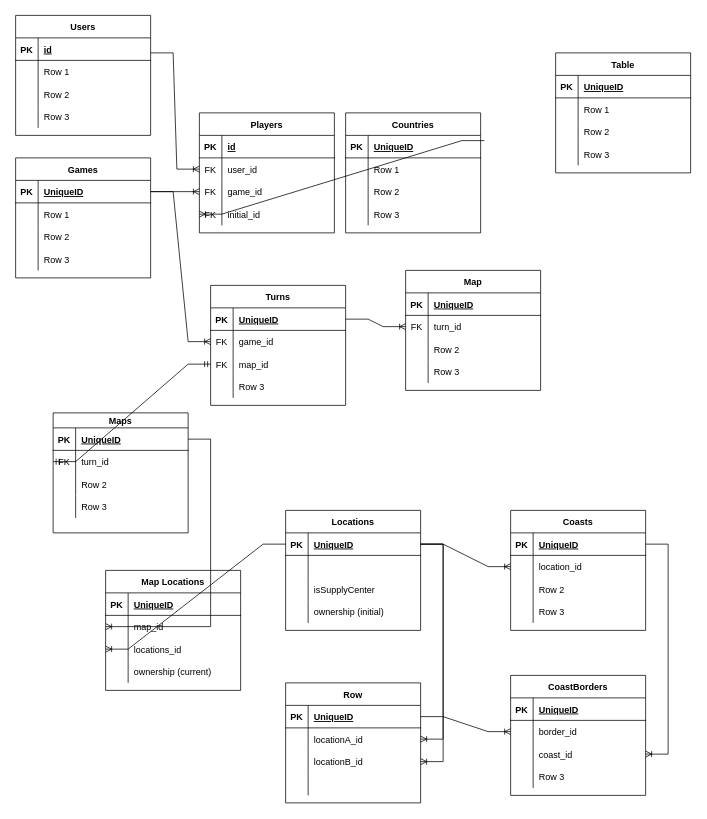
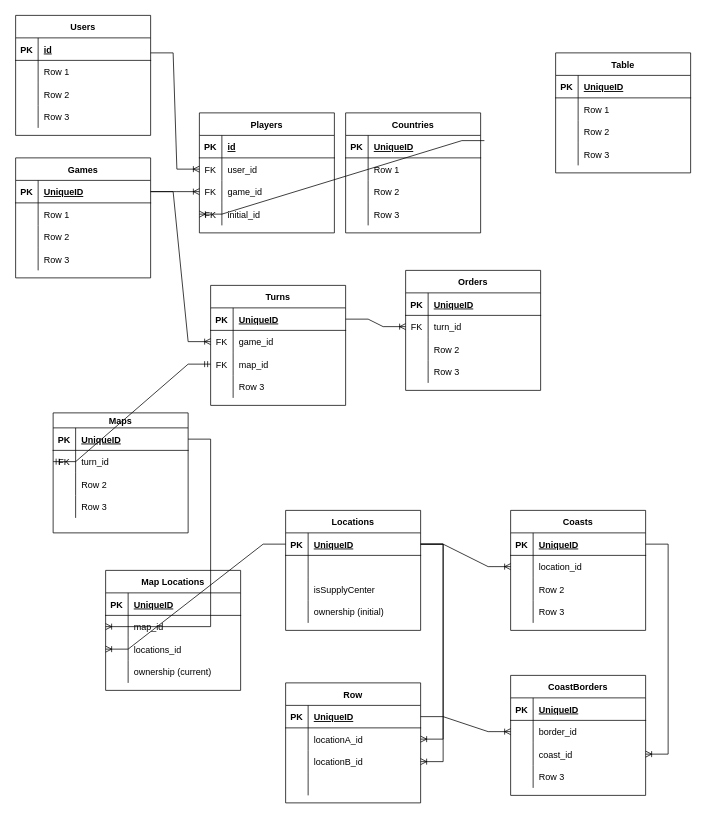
(473, 282) -> (473, 282)
